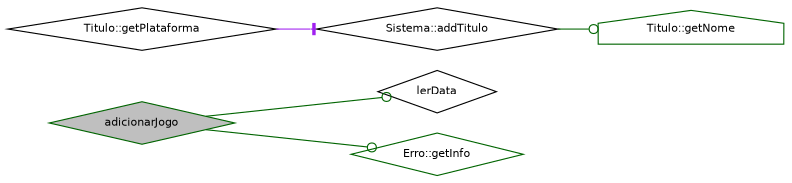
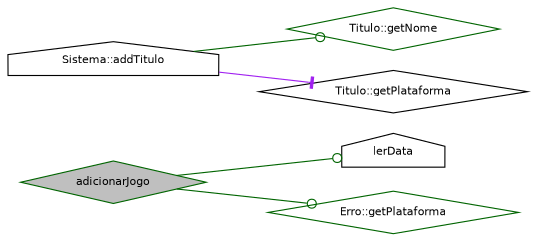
(293, 29) -> (264, 77)
(437, 29) -> (113, 60)
(691, 29) -> (393, 29)
(437, 92) -> (393, 152)
(437, 154) -> (393, 212)
